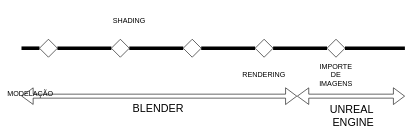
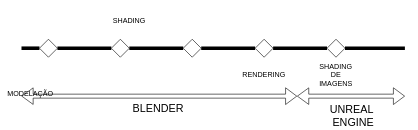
(336, 75) -> (336, 75)
